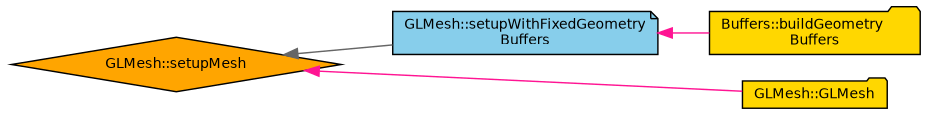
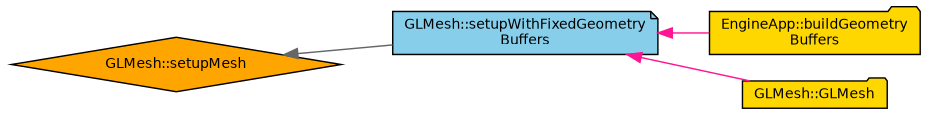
(815, 33) -> (815, 33)
(531, 81) -> (696, 69)
